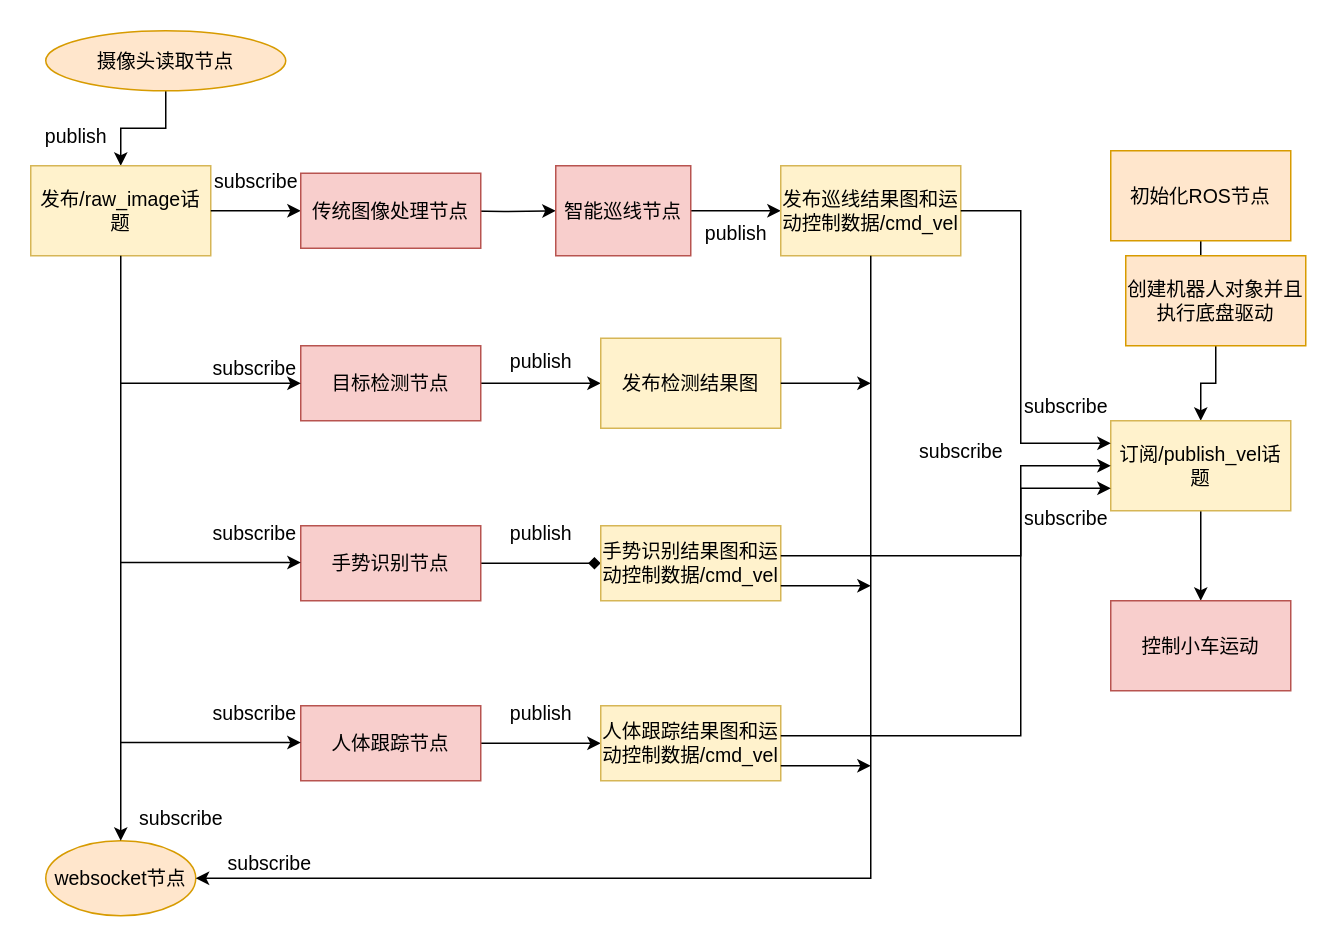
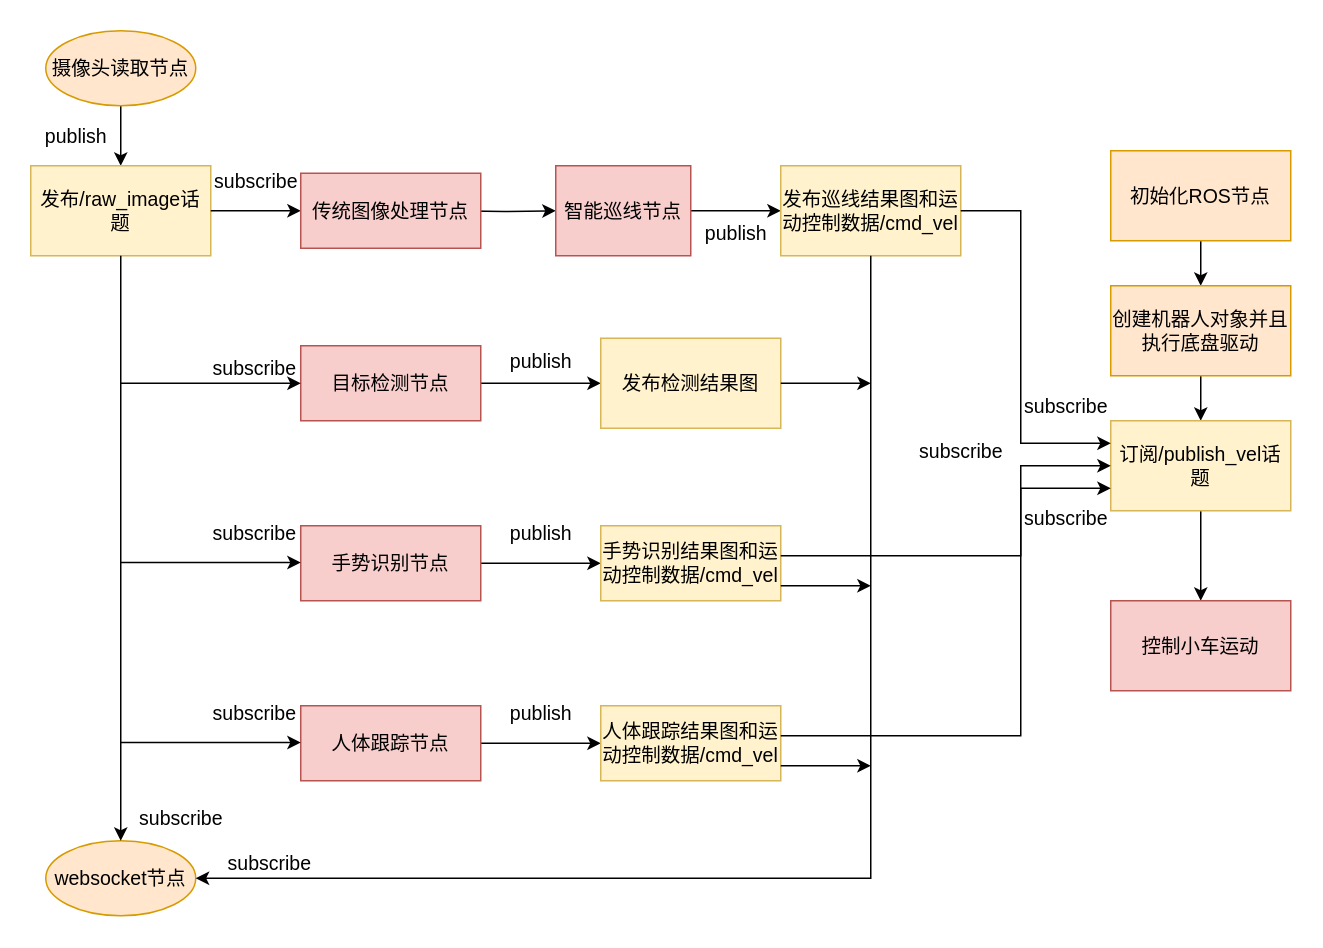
(166, 61) -> (121, 68)
(1216, 301) -> (1201, 331)
(588, 563) -> (589, 563)
